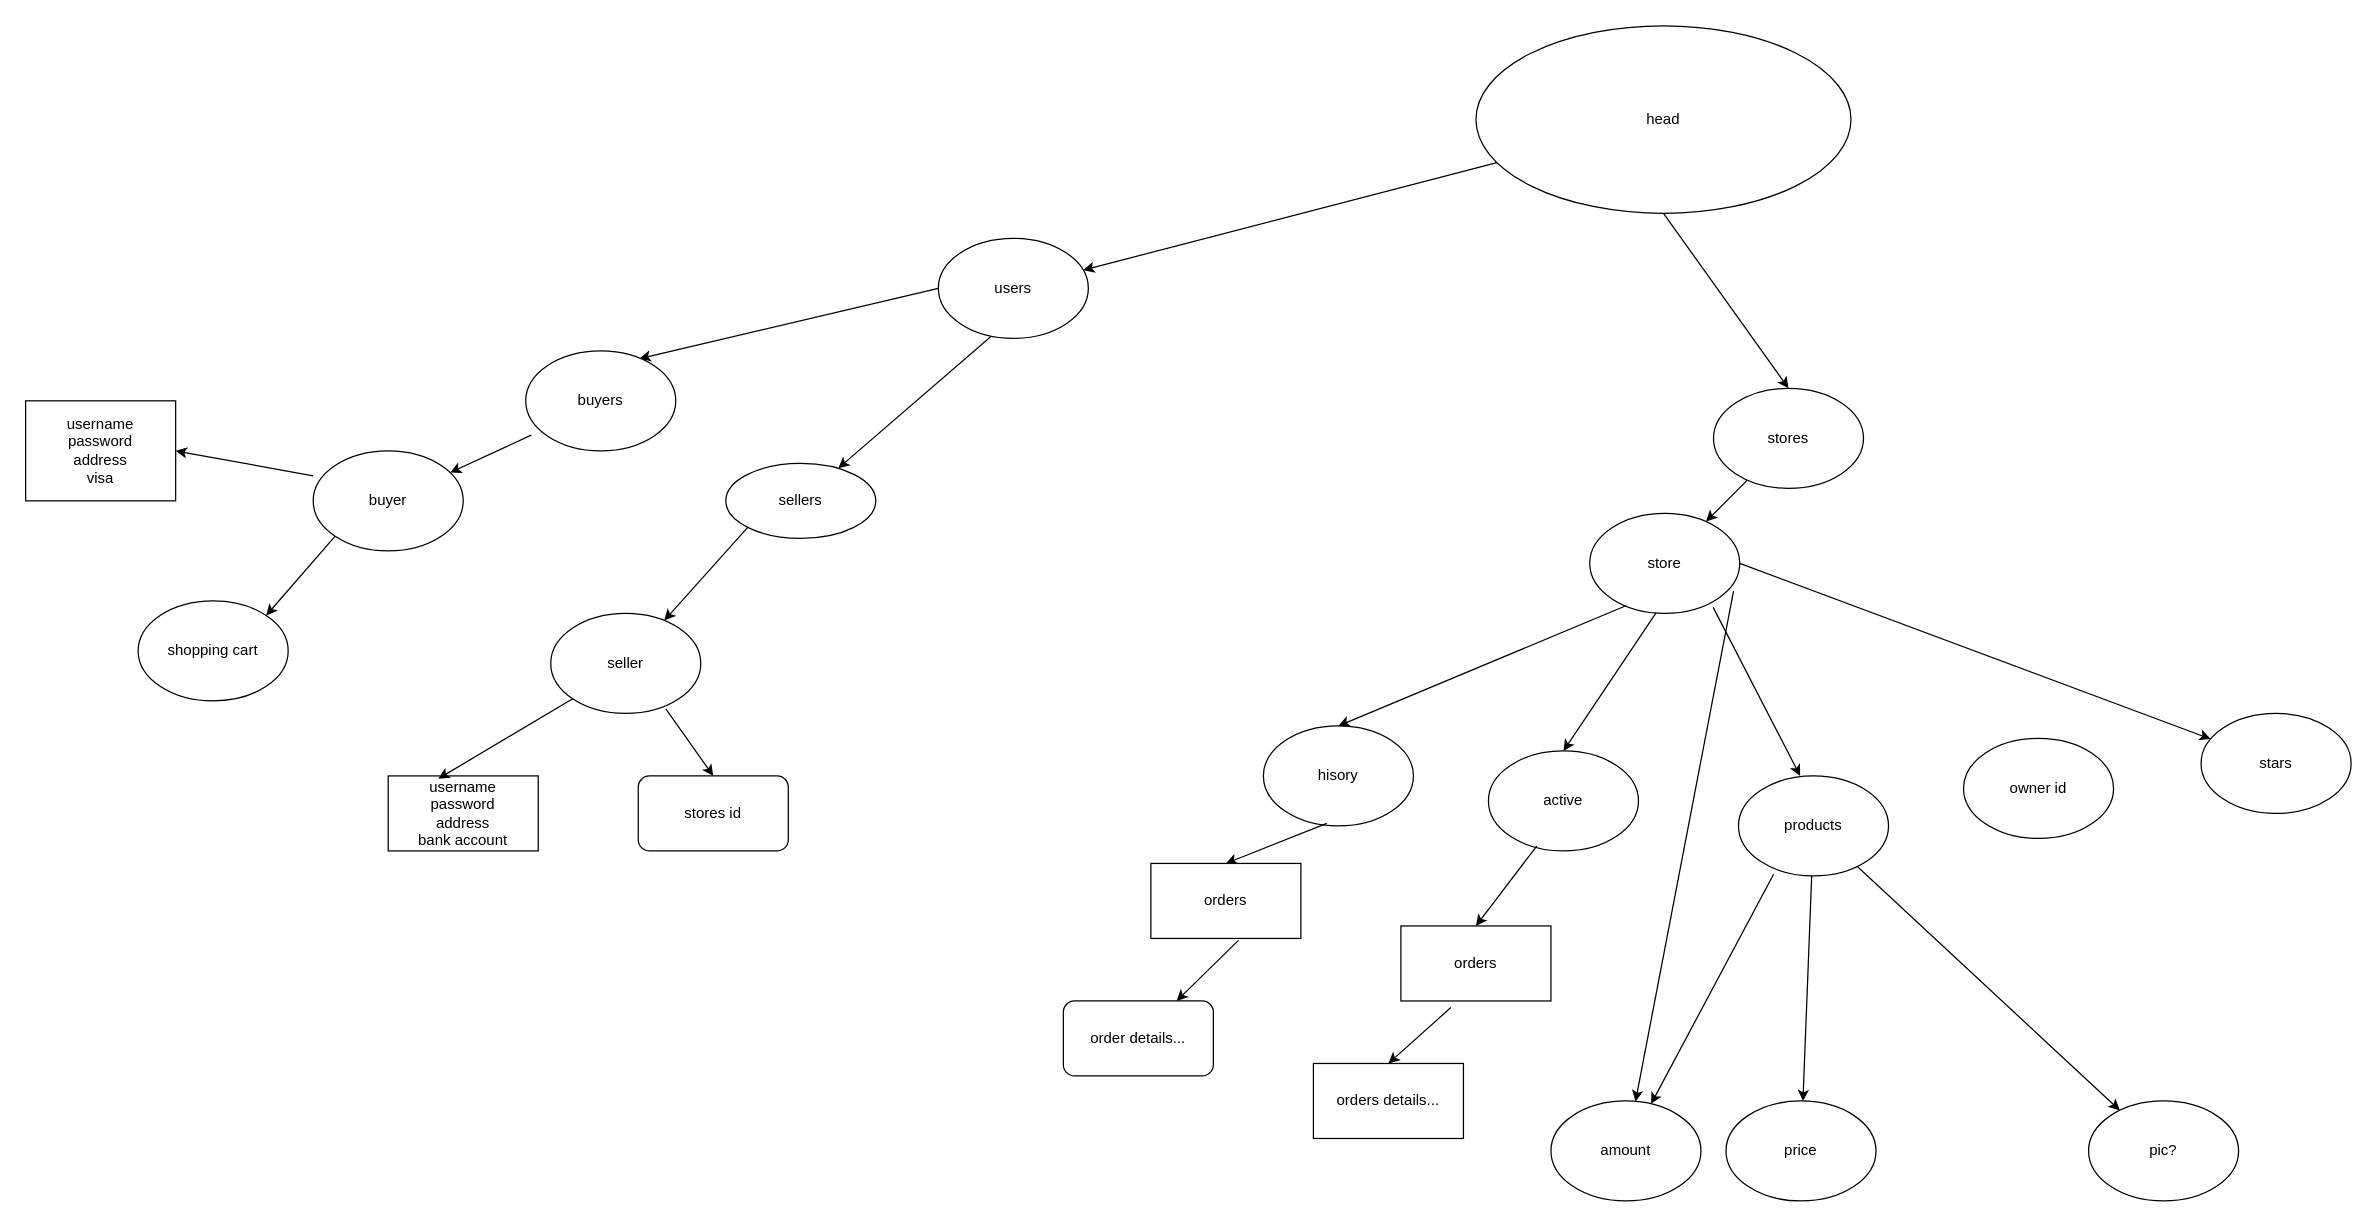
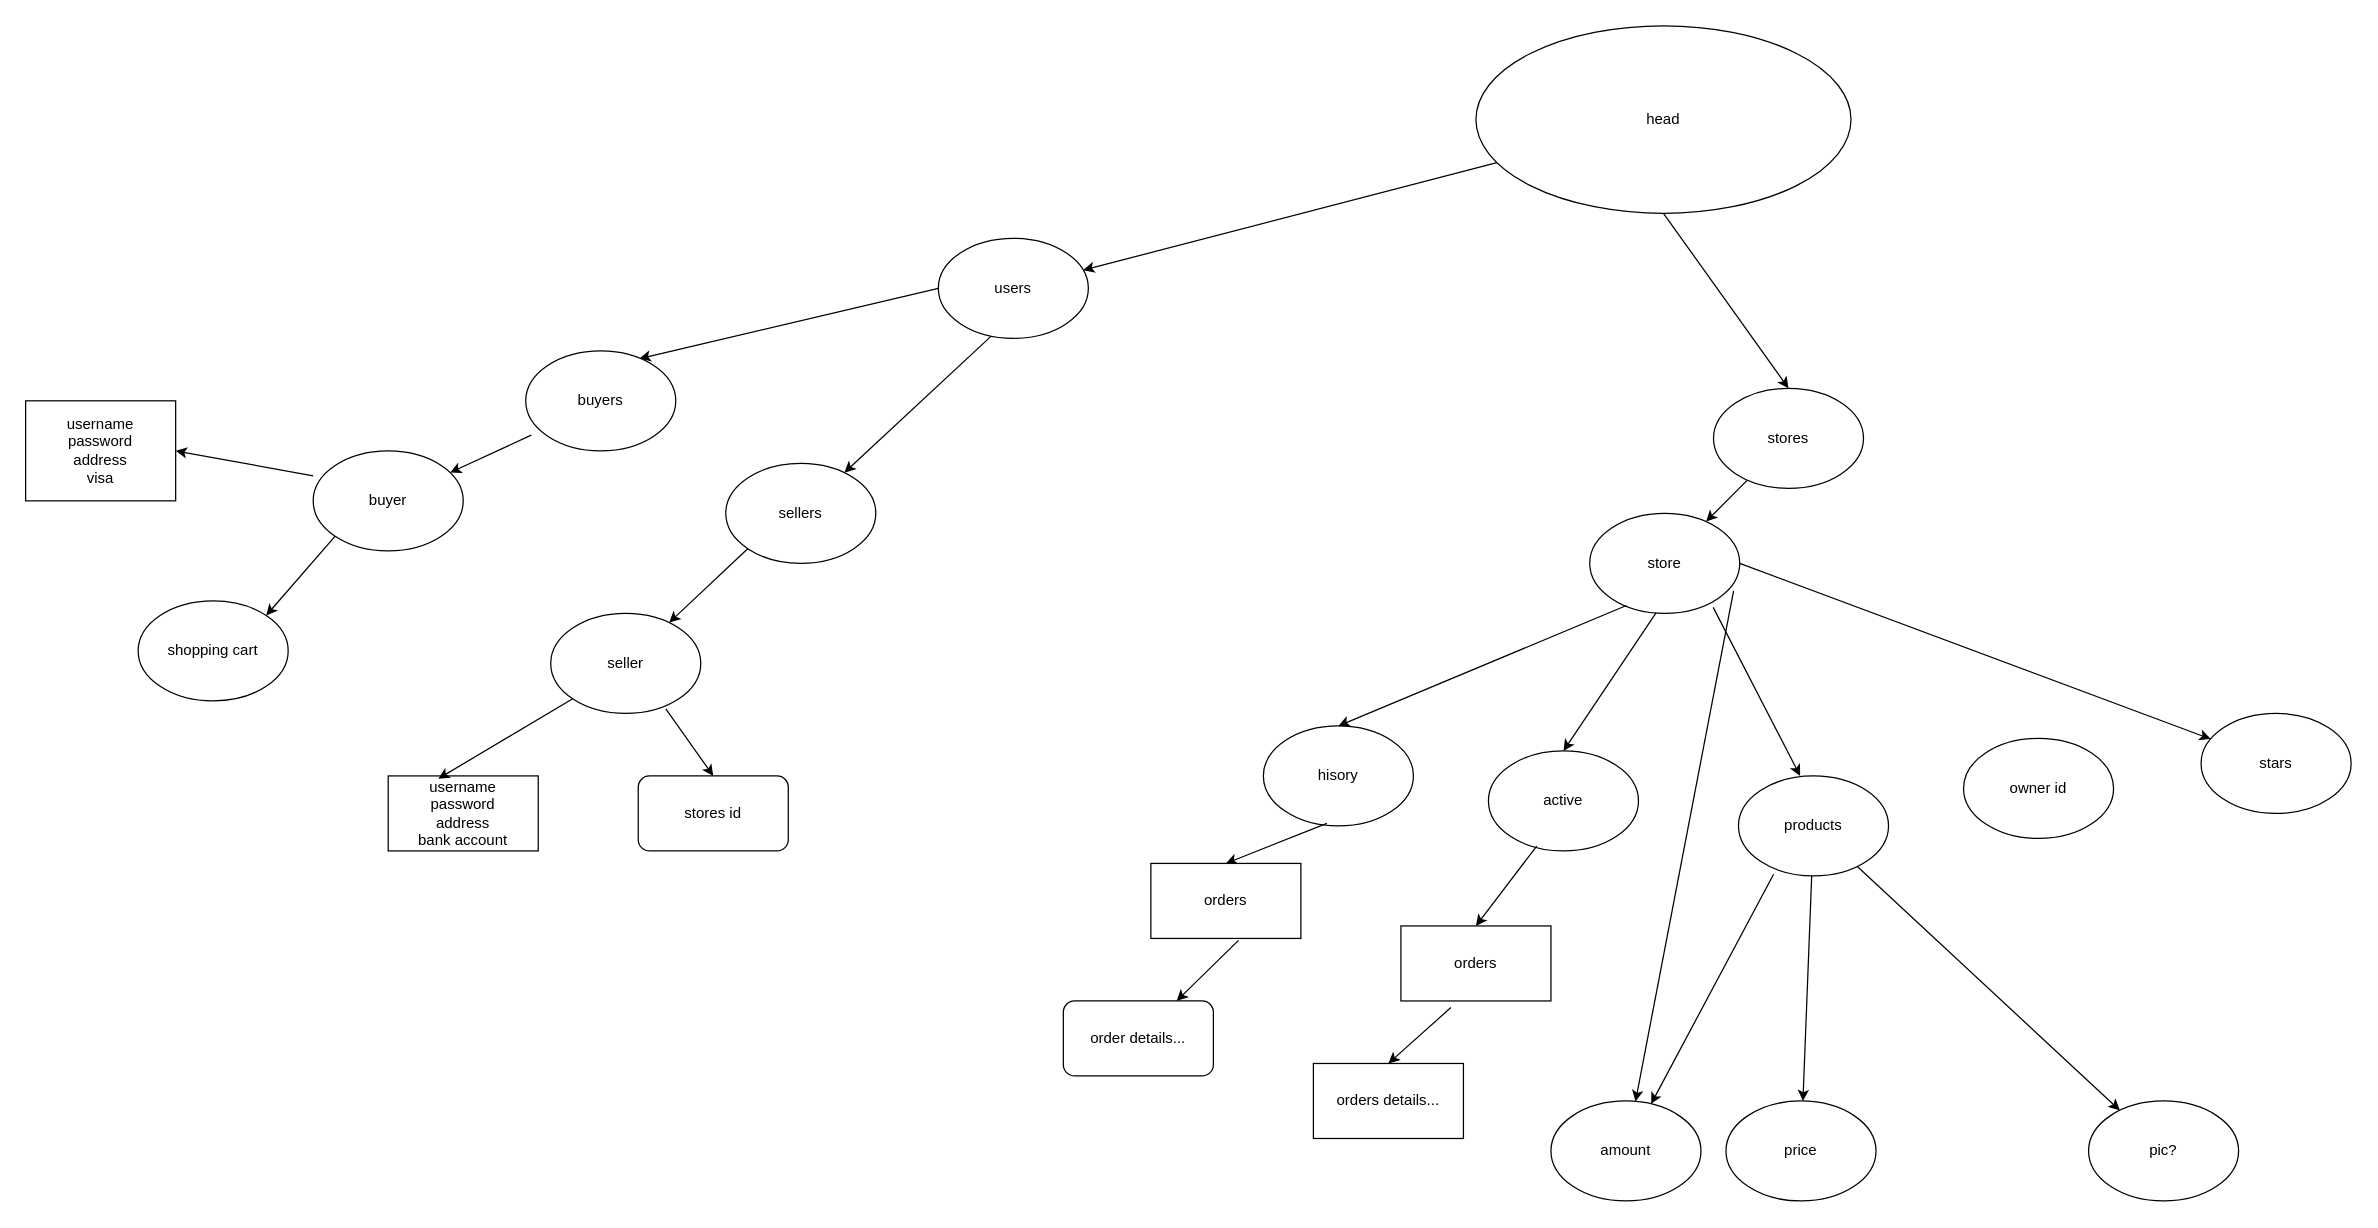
(801, 501) -> (801, 513)
